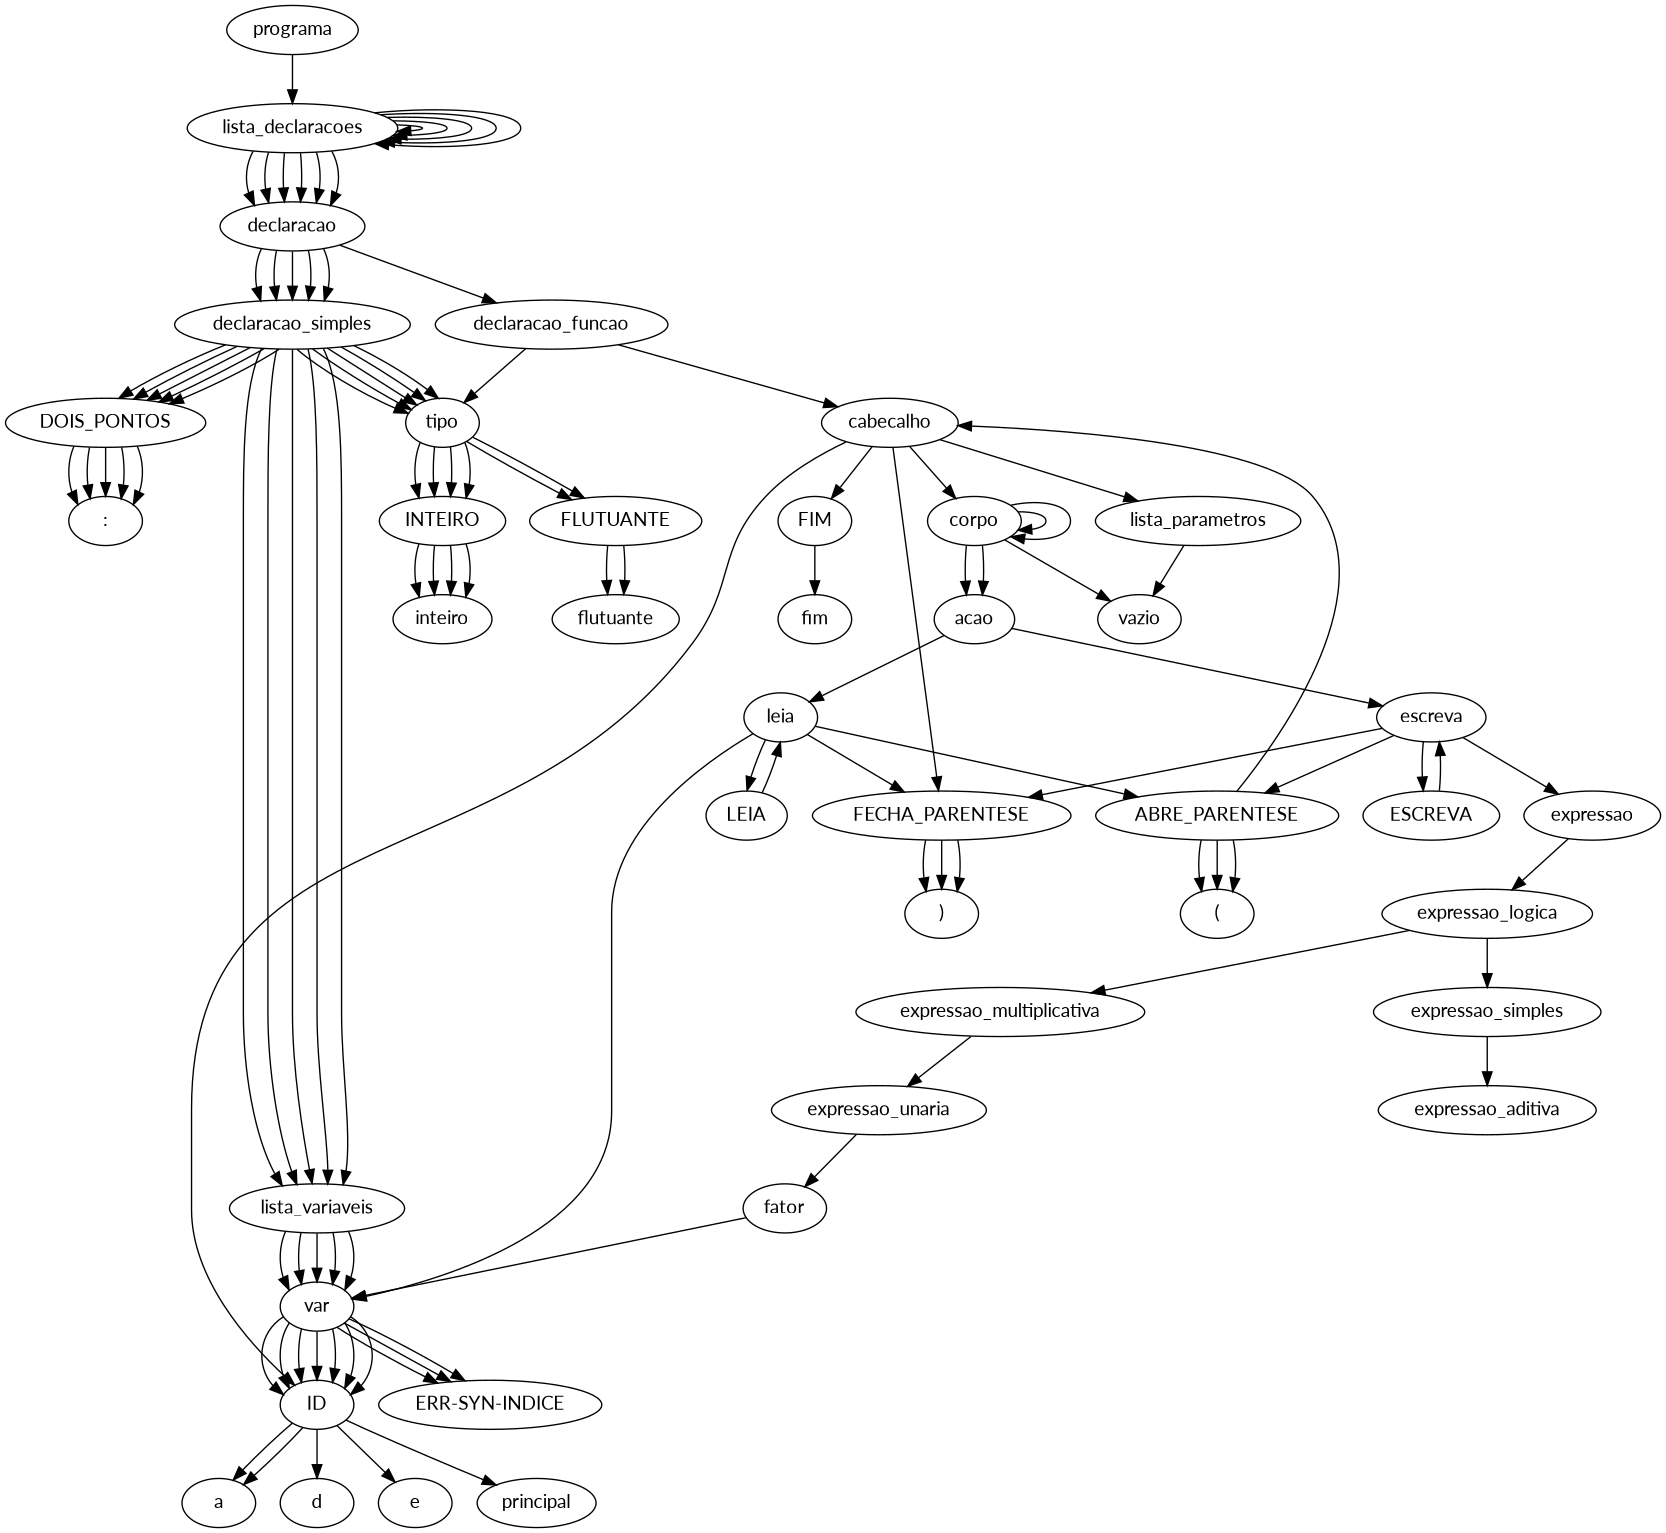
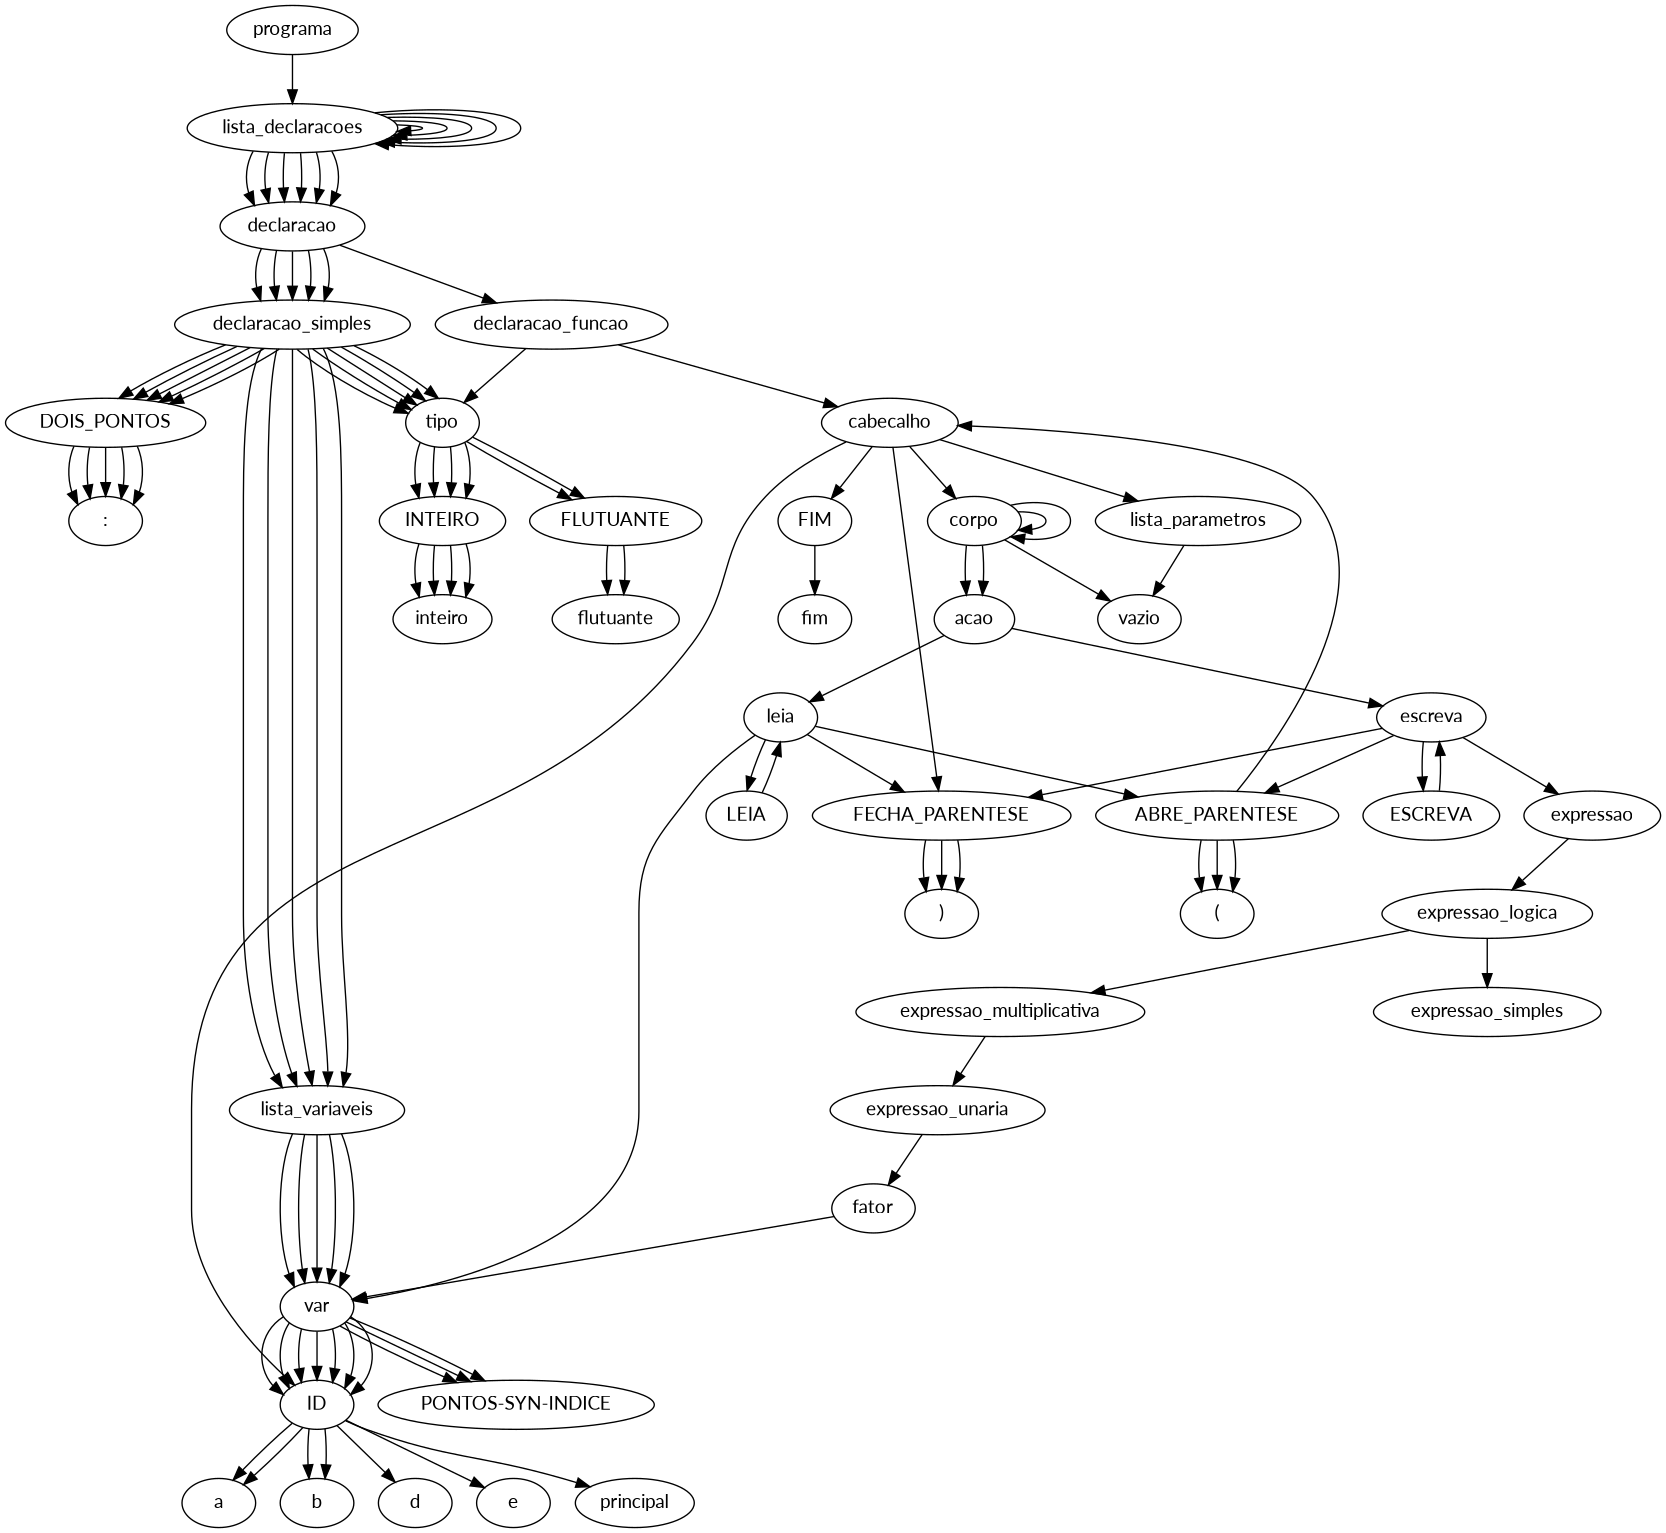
(1487, 1110) -> none
(490, 1405) -> (516, 1405)
none -> (317, 1503)
